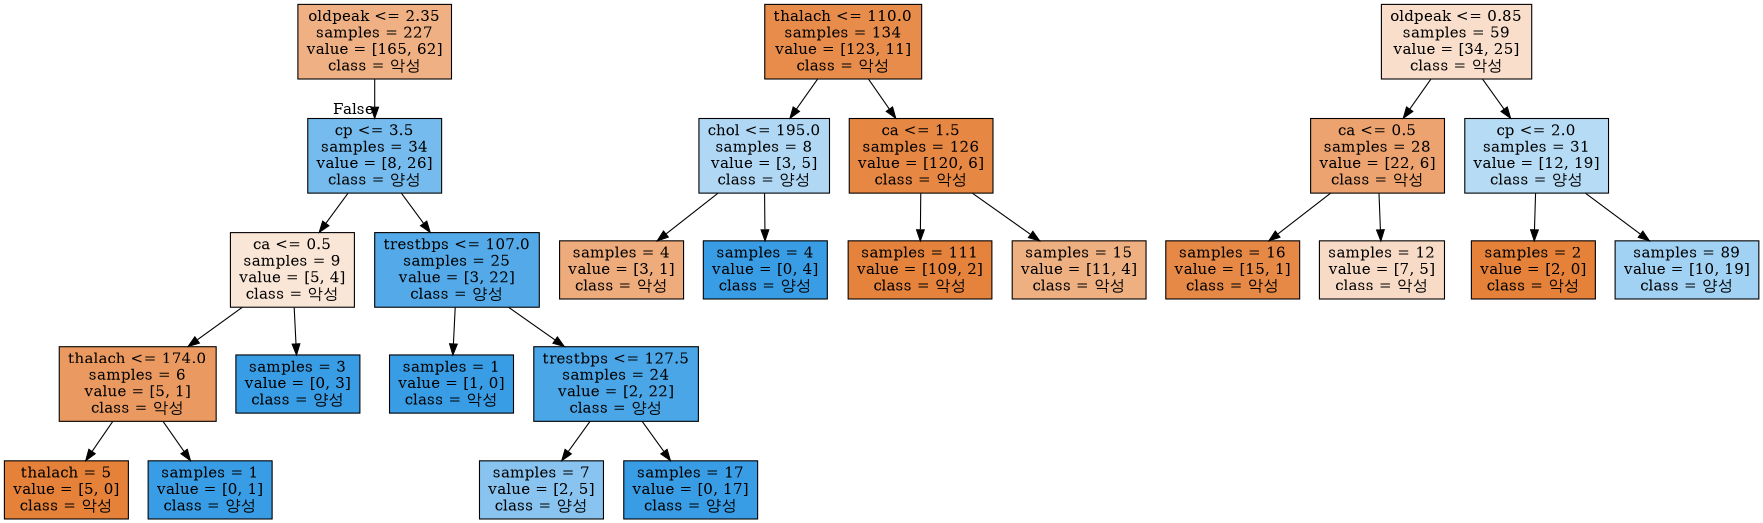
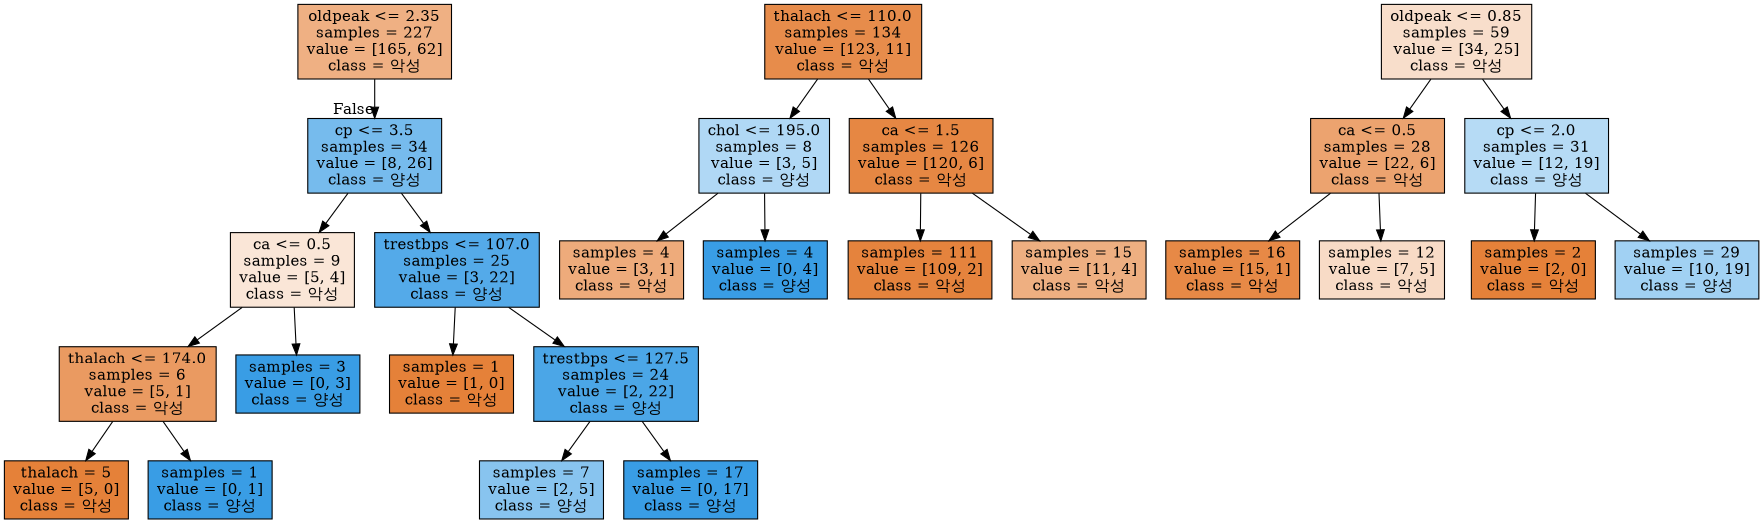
(1687, 270) -> (1687, 270)
(452, 384) -> (452, 384)
